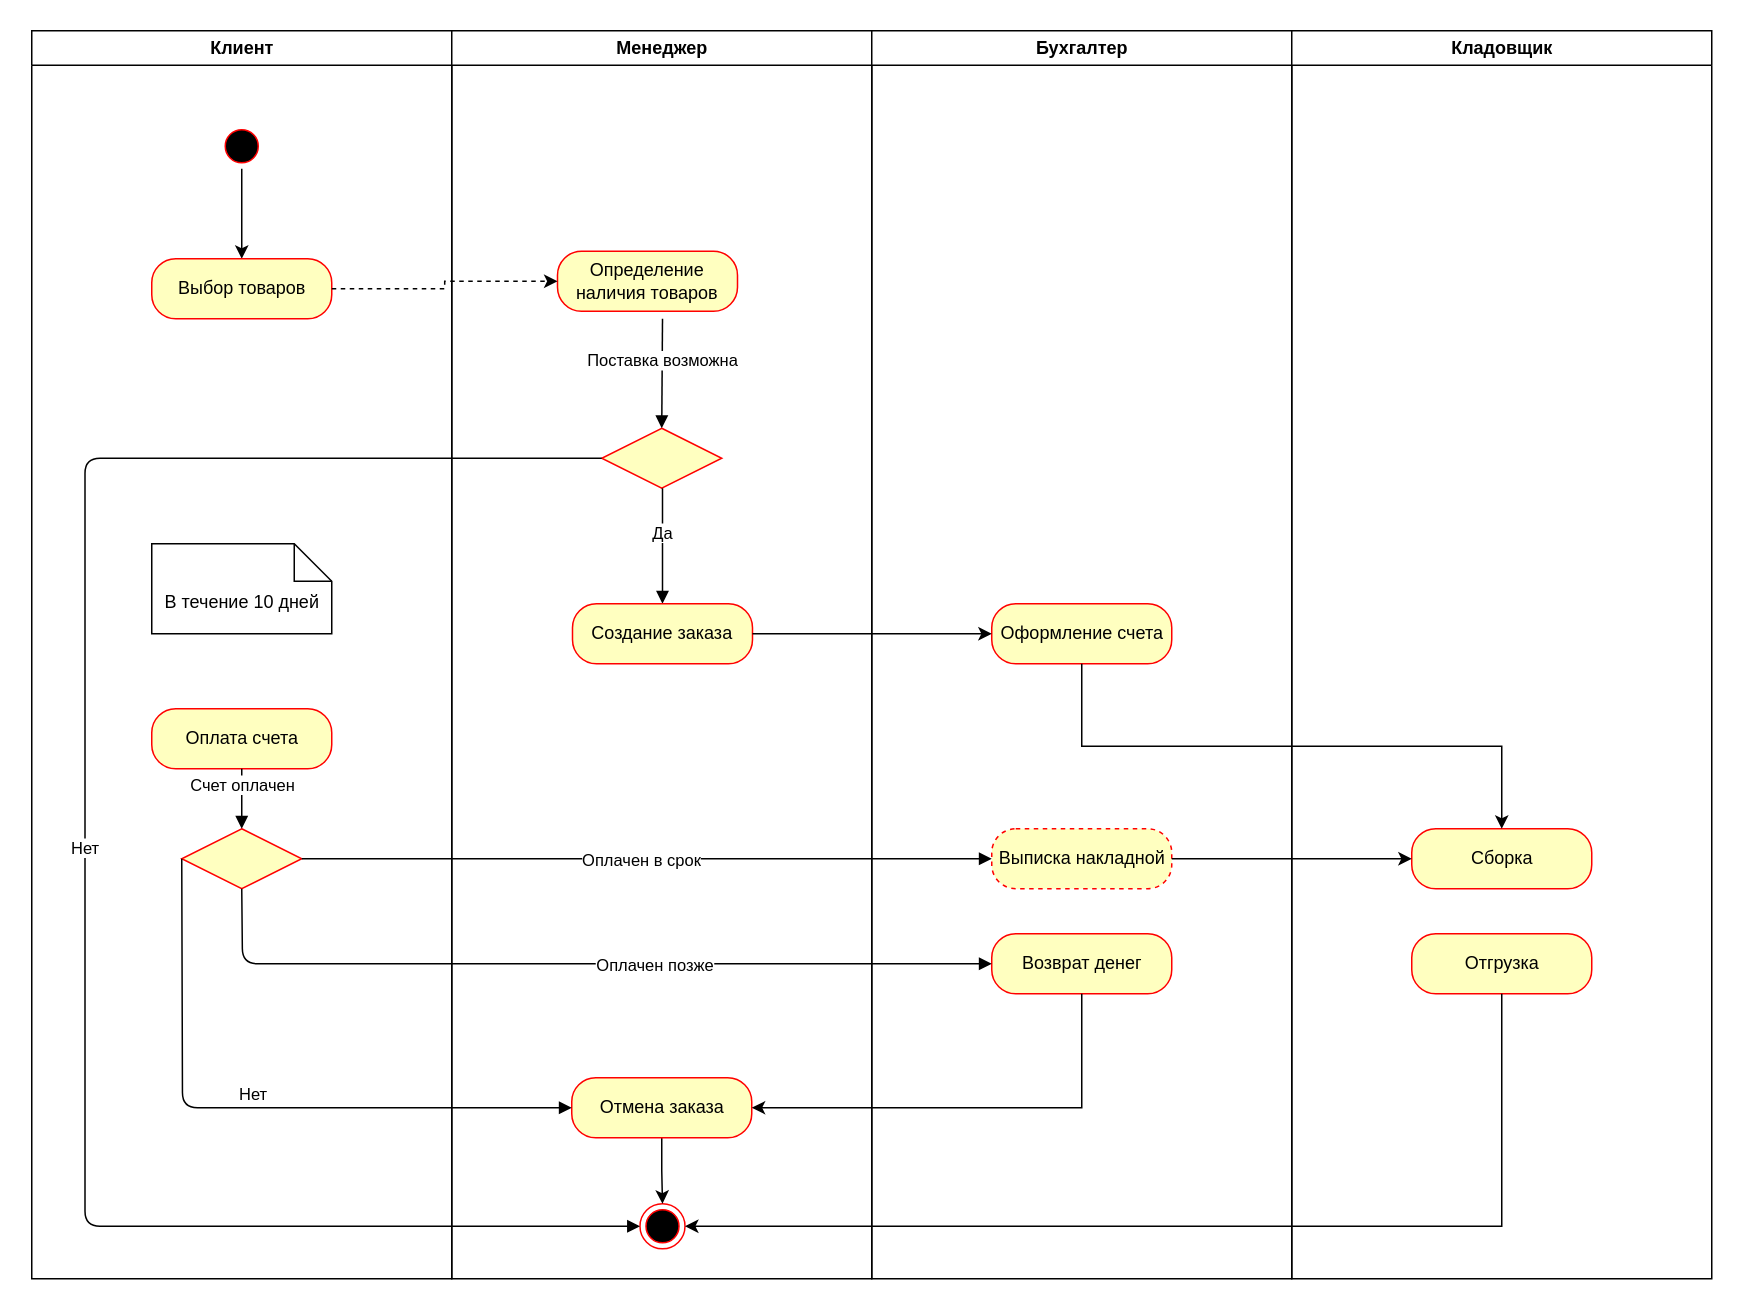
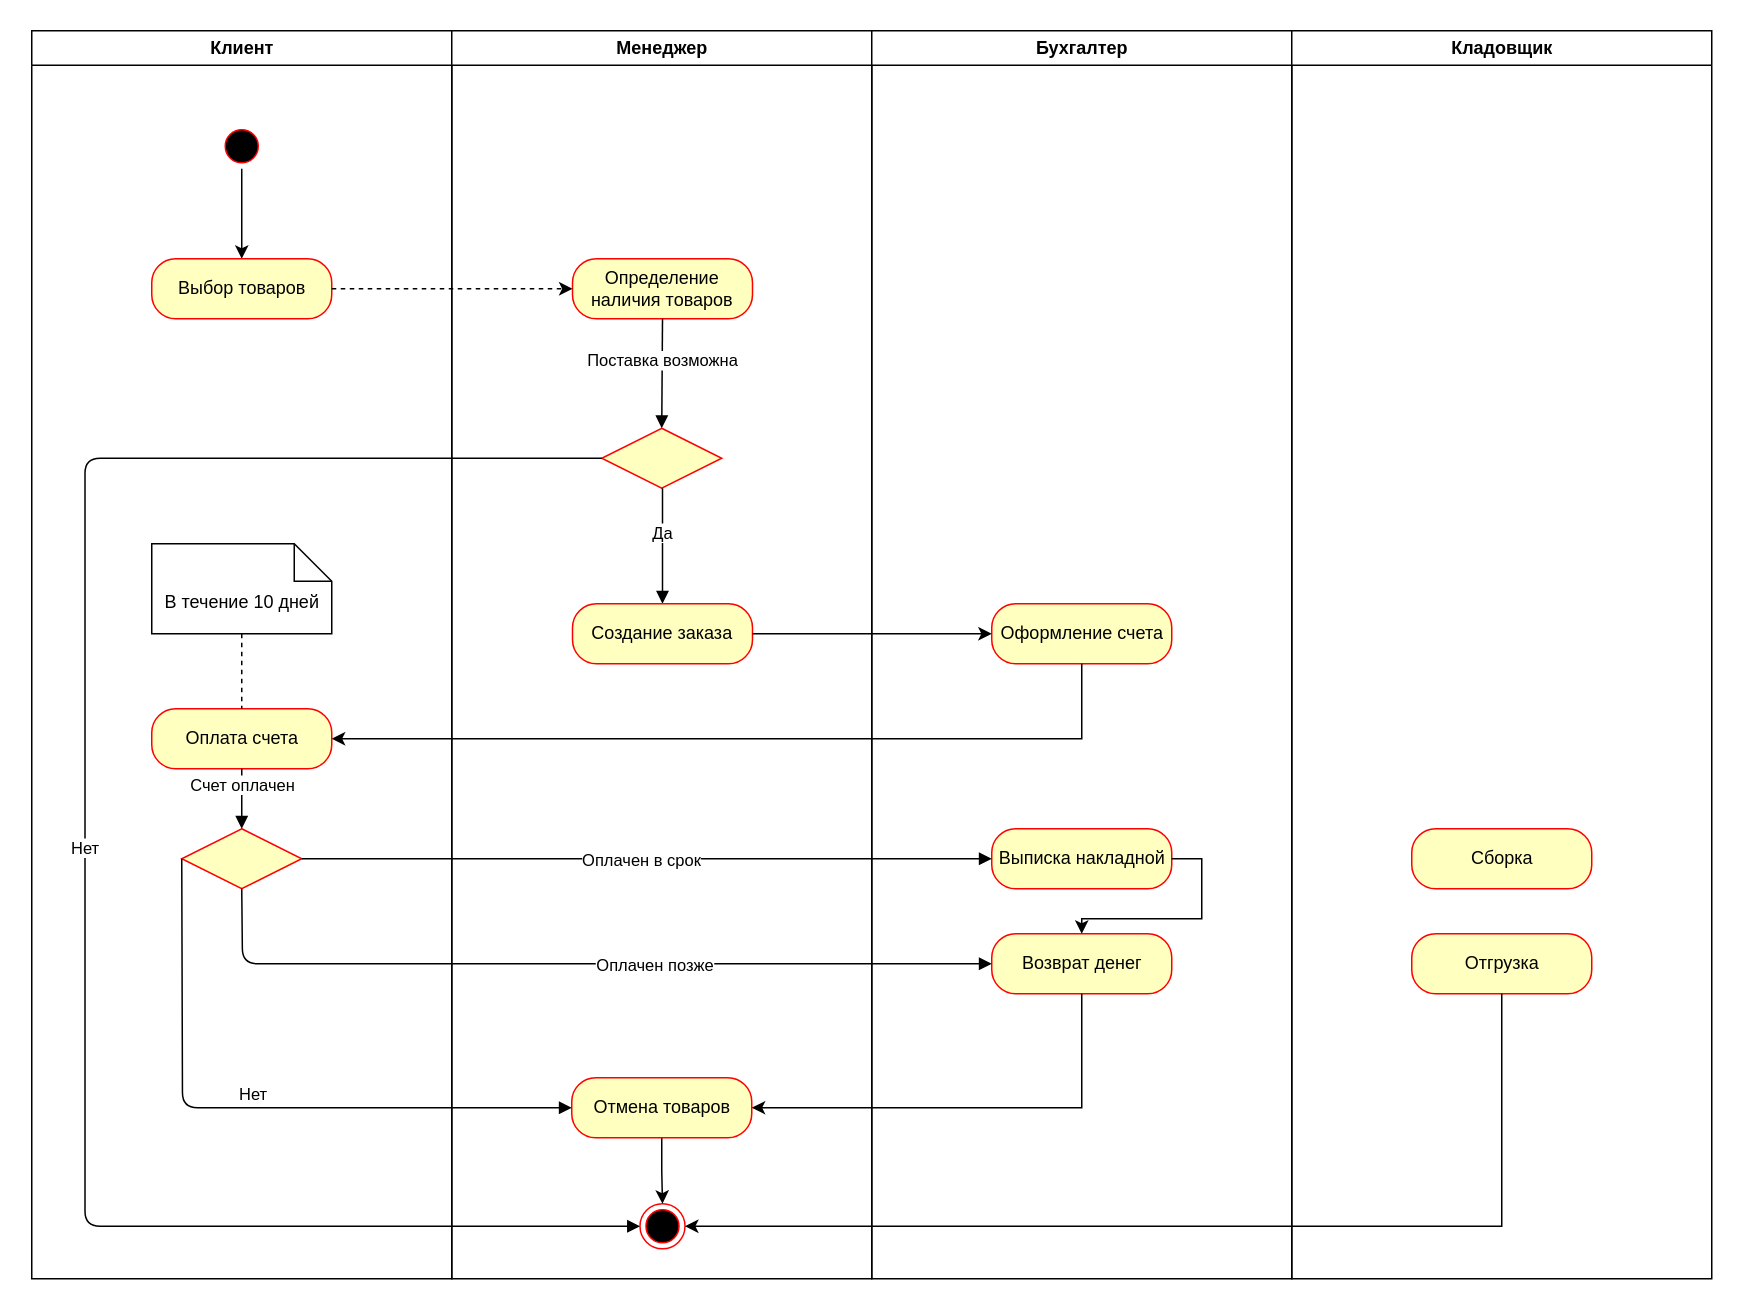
(647, 281) -> (662, 289)
none -> (242, 671)
(1323, 746) -> (713, 739)
(1082, 859) -> (1082, 859)
(1300, 859) -> (1171, 919)
(662, 1108) -> (662, 1108)
